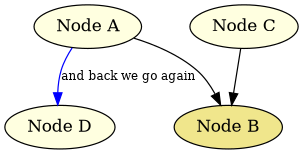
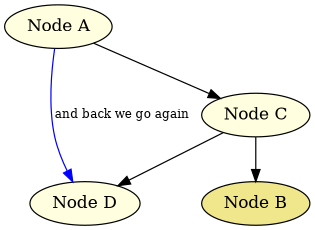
(180, 58) -> (151, 68)
none -> (176, 156)
